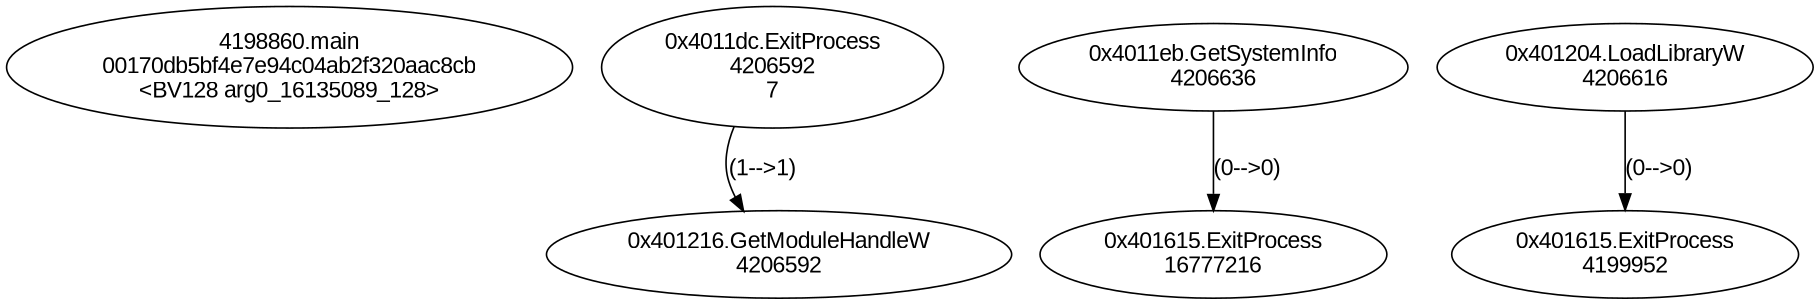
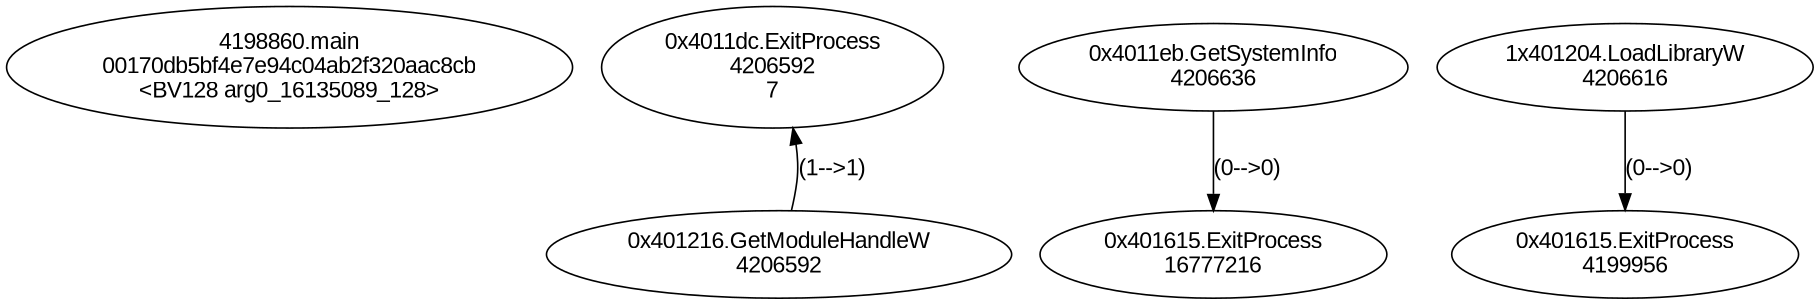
(1625, 67) -> (1625, 67)
(726, 162) -> (797, 178)
(1625, 254) -> (1625, 254)
